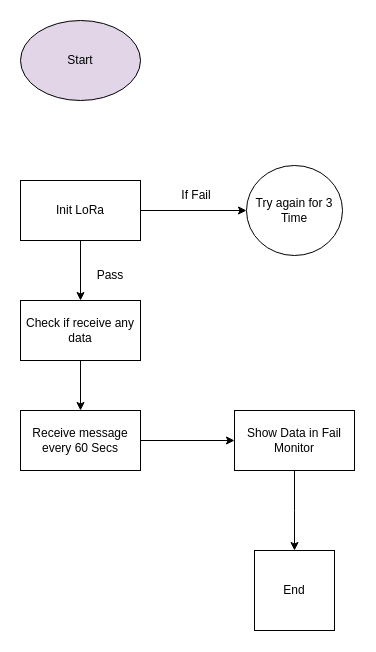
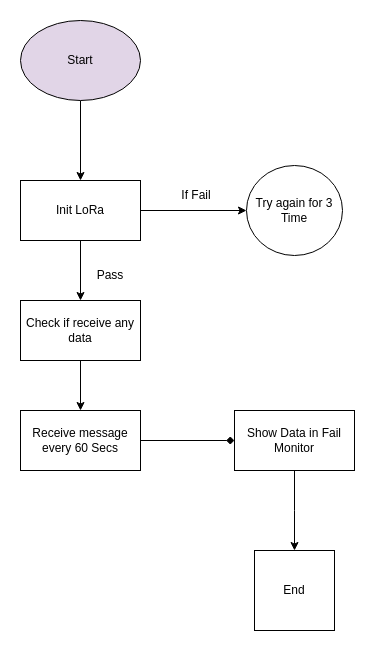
none -> (81, 137)
(226, 441) -> (226, 441)
